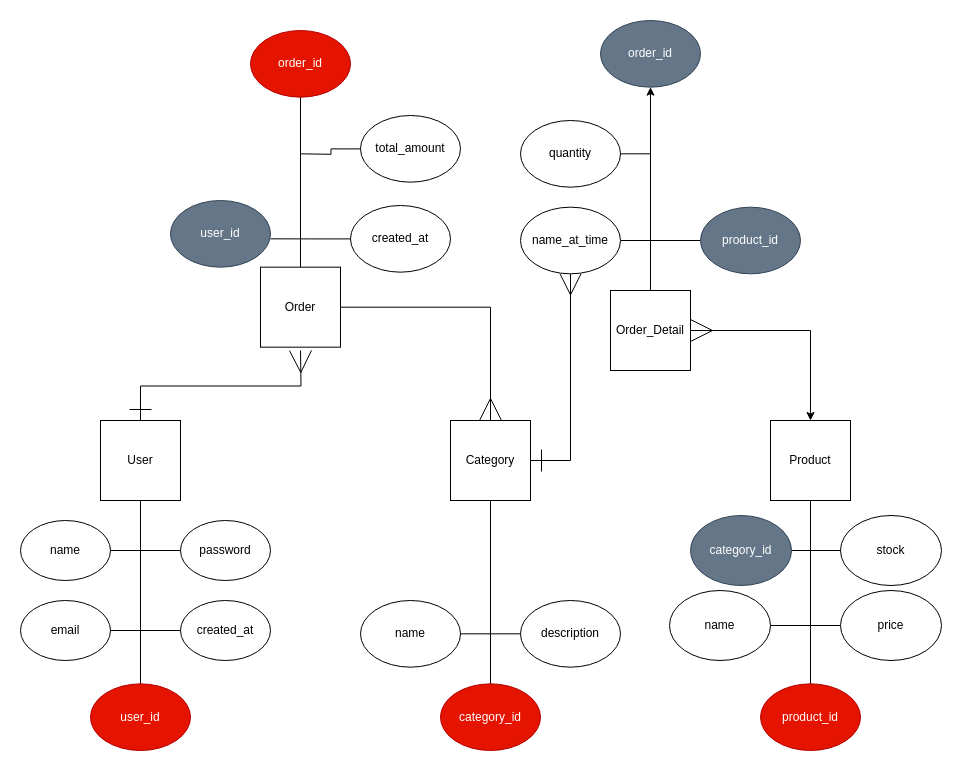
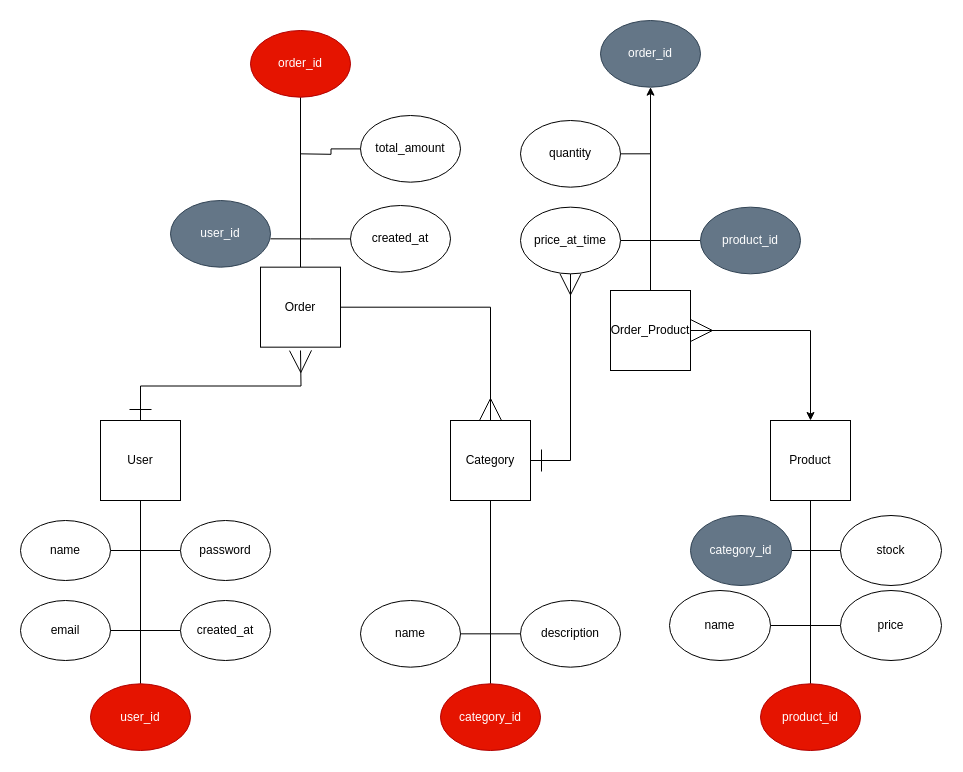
(571, 241) -> (571, 241)
(651, 331) -> (651, 331)
